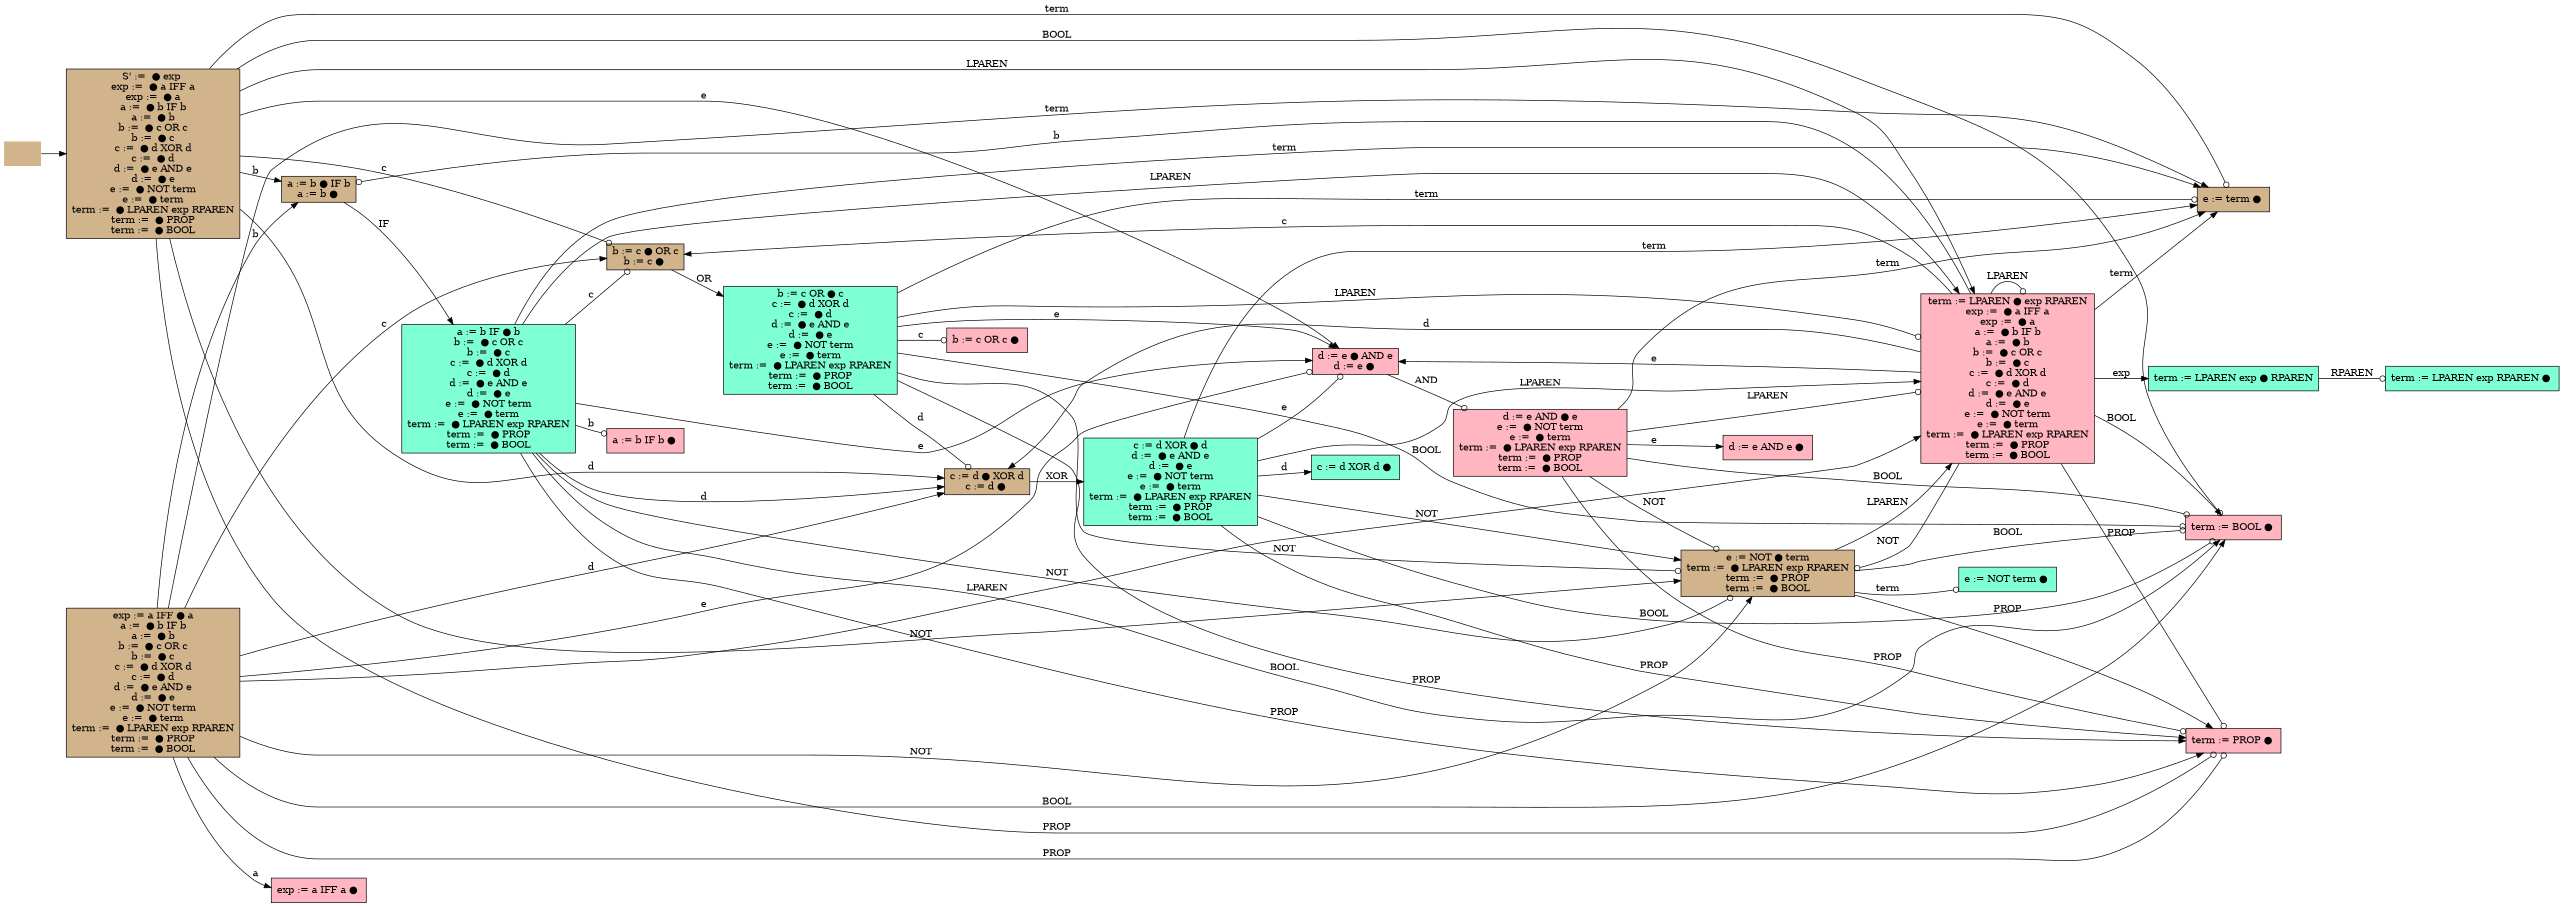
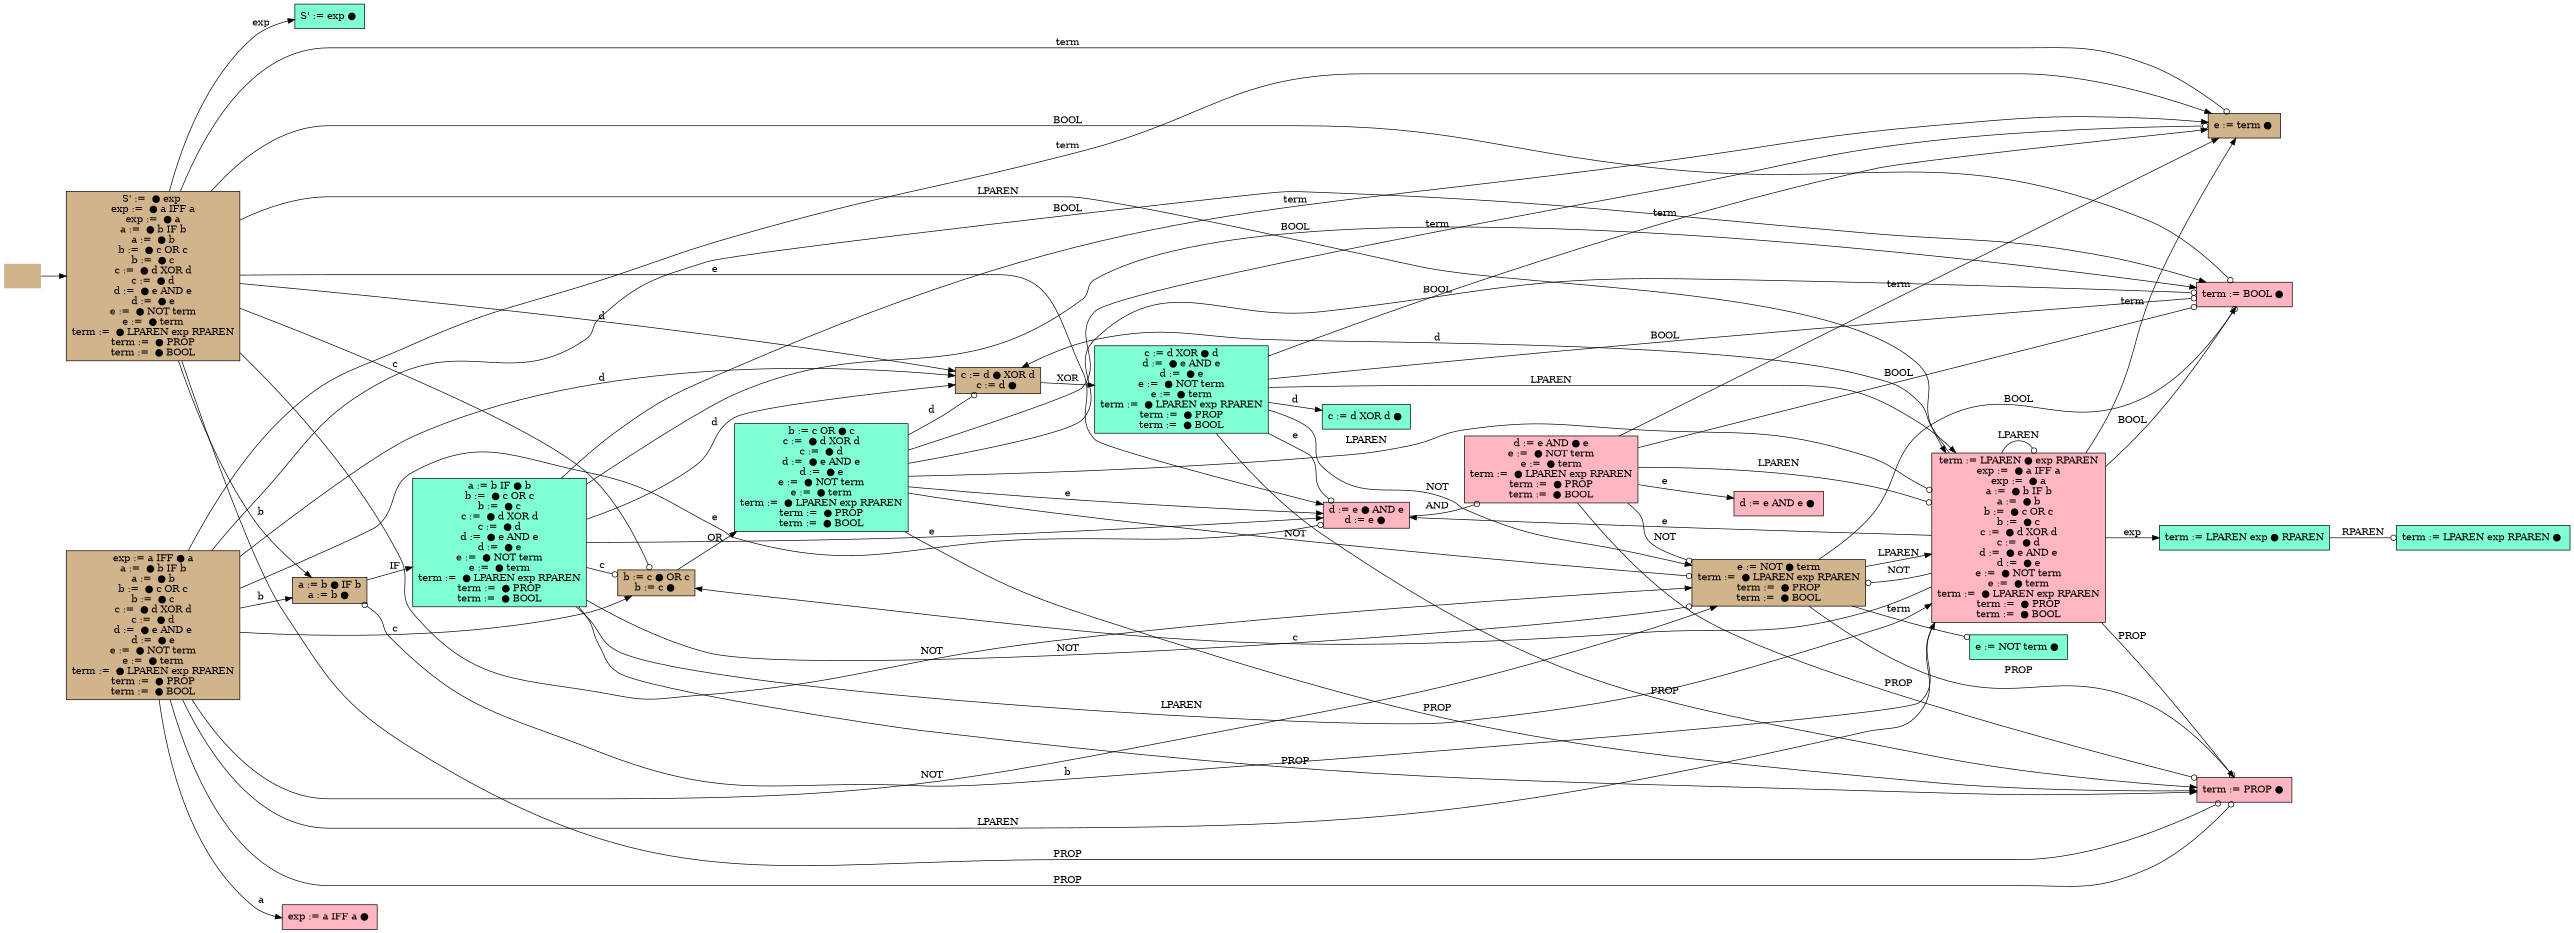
none -> (330, 16)
(987, 340) -> none
(645, 441) -> none
